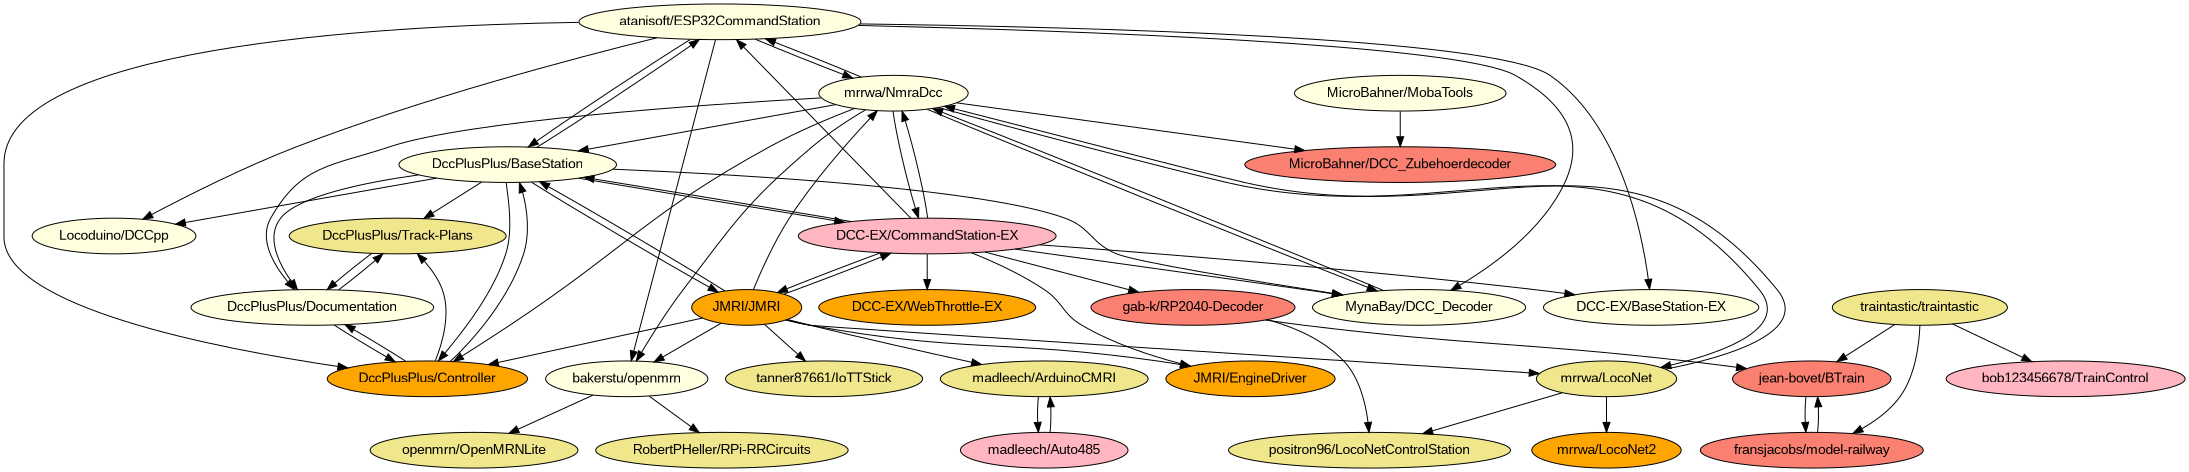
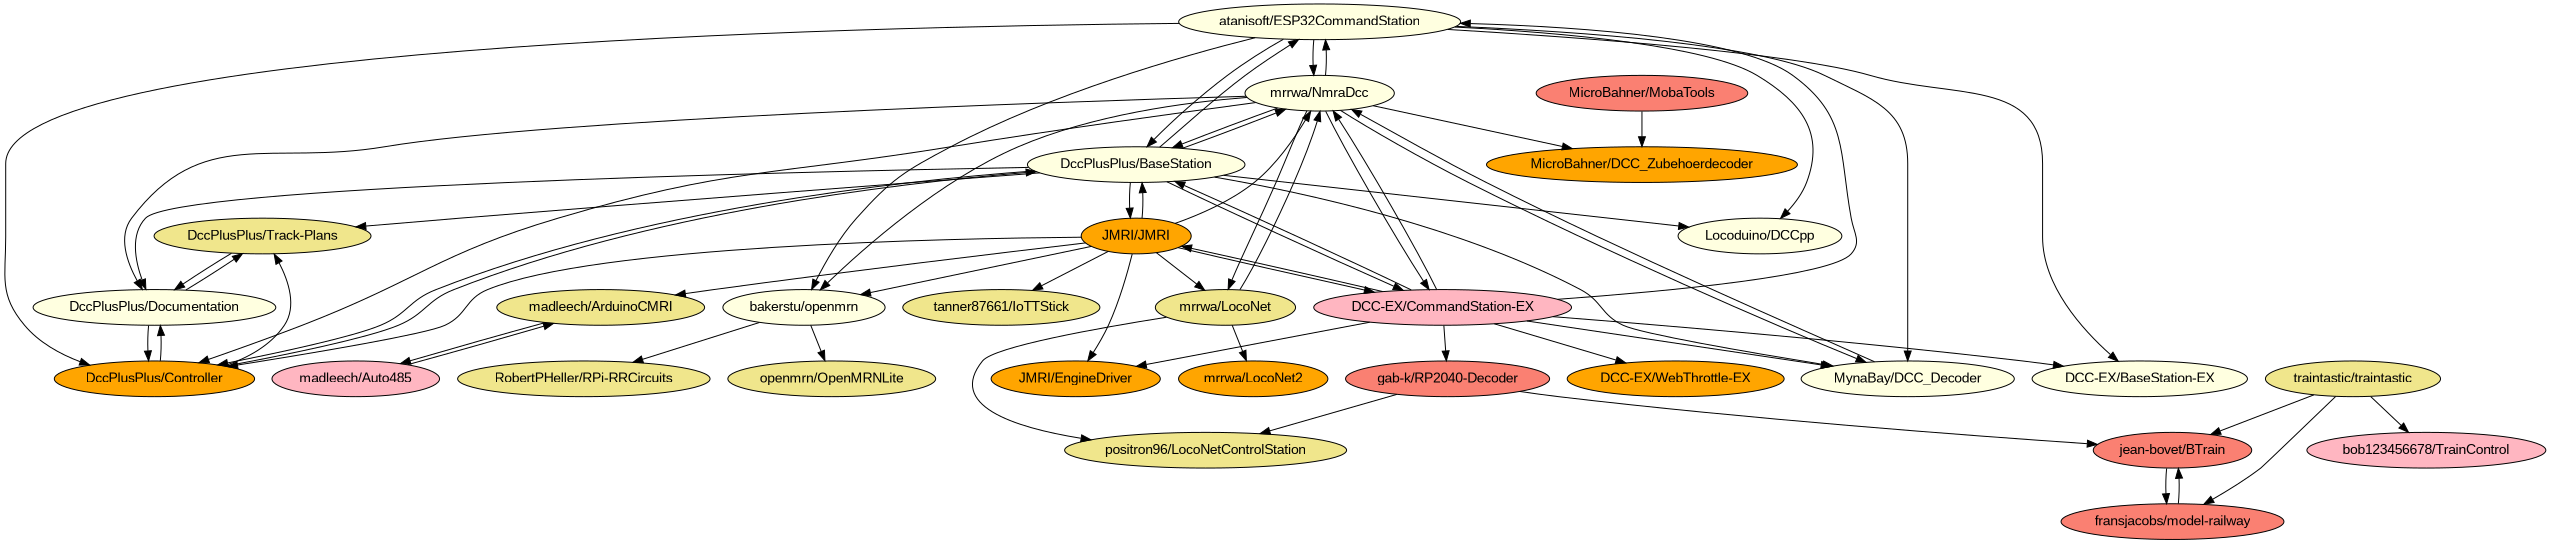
(1400, 93) -> (1642, 93)
none -> (1229, 131)
(1400, 165) -> (1642, 165)
